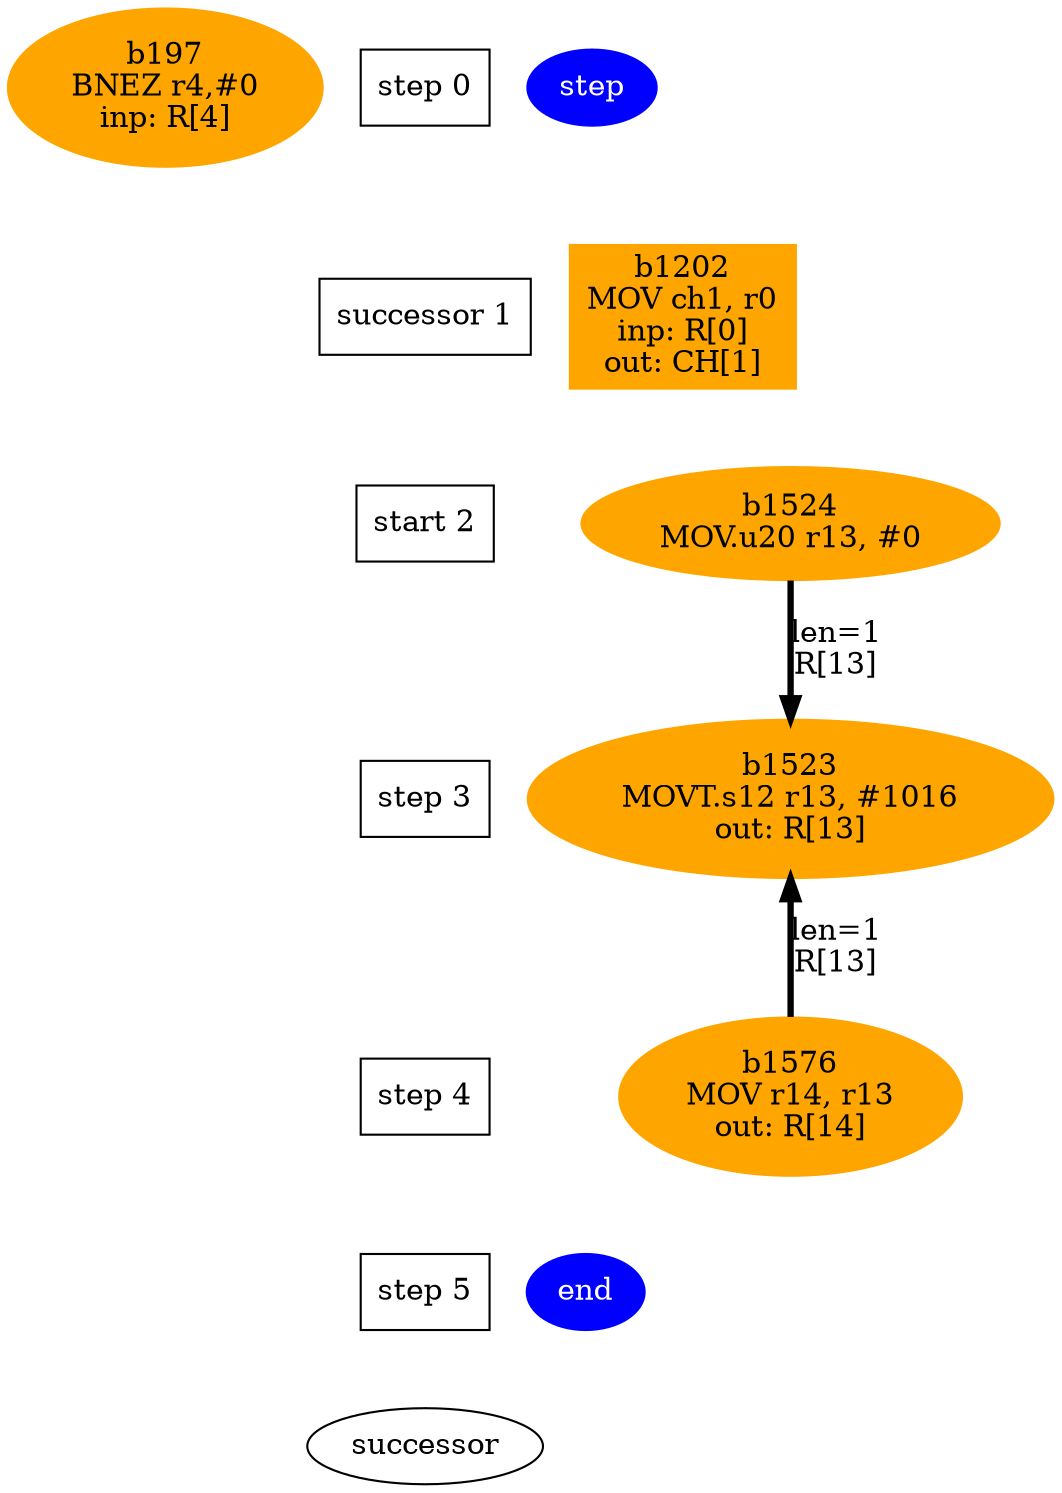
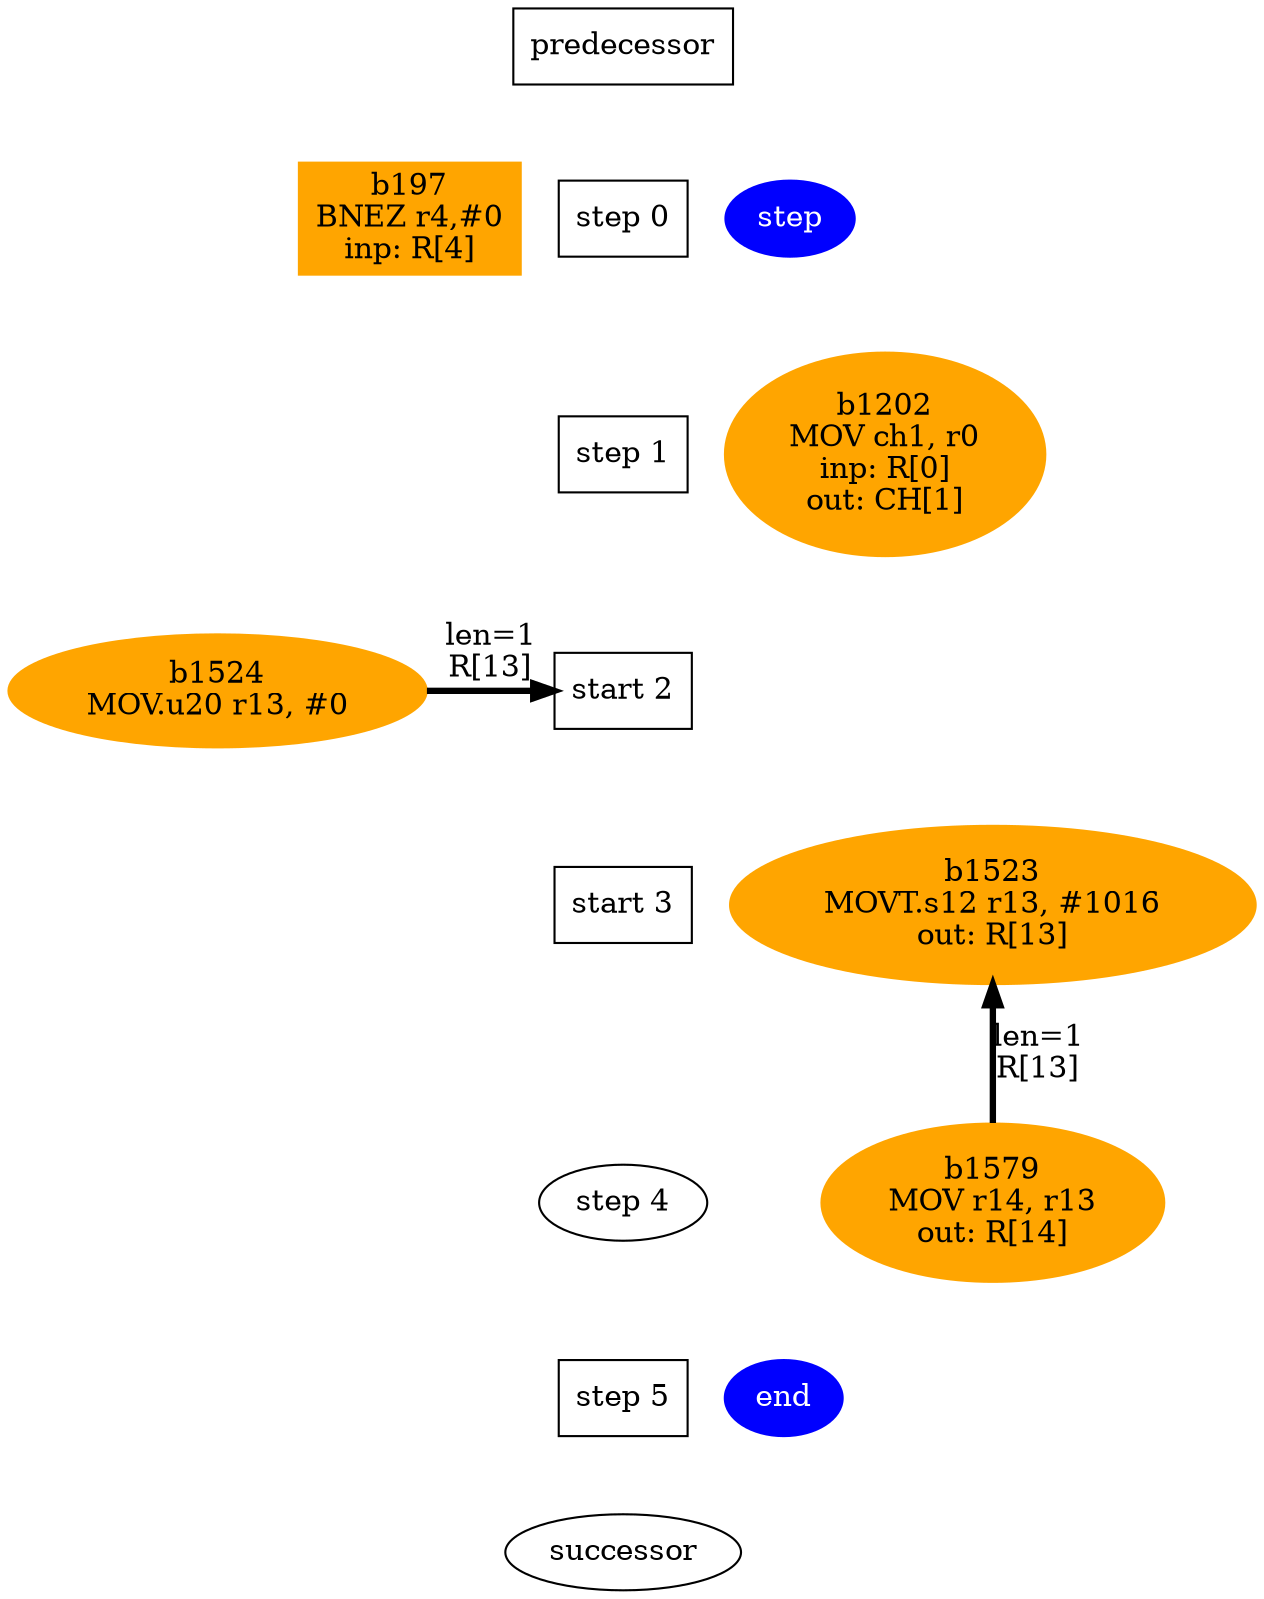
none -> (623, 46)
(165, 88) -> (410, 219)
(425, 317) -> (623, 454)
(683, 317) -> (885, 454)
(791, 639) -> (480, 691)
(425, 799) -> (623, 905)
(425, 1097) -> (623, 1203)
(791, 1097) -> (993, 1203)
